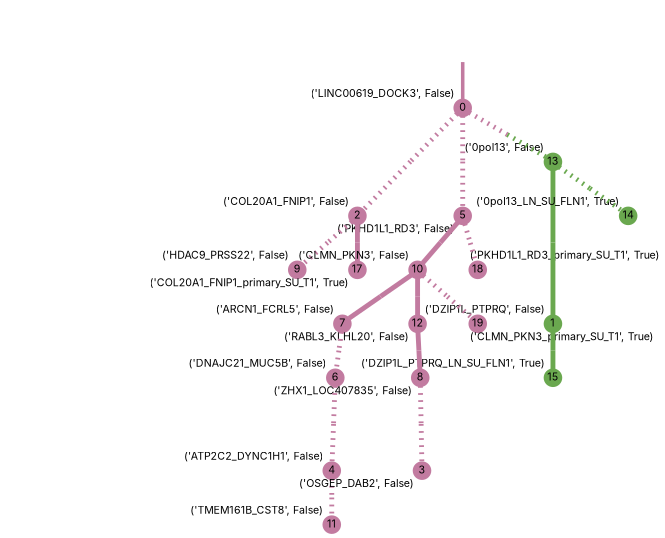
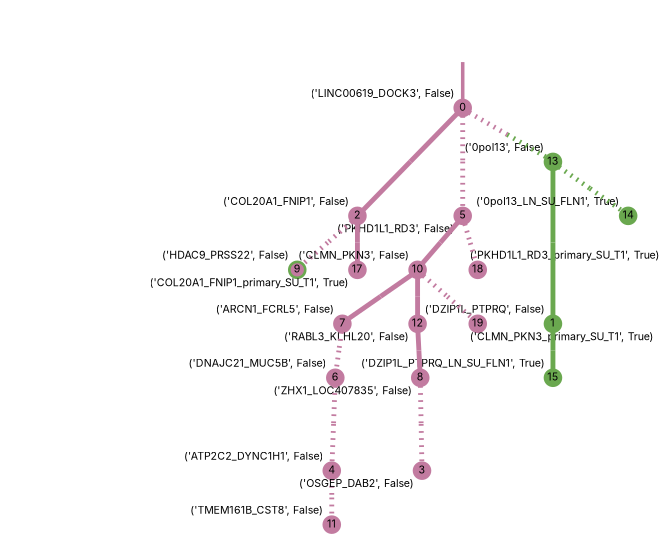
(410, 162) -> (410, 162)
(297, 270) -> (297, 270)
